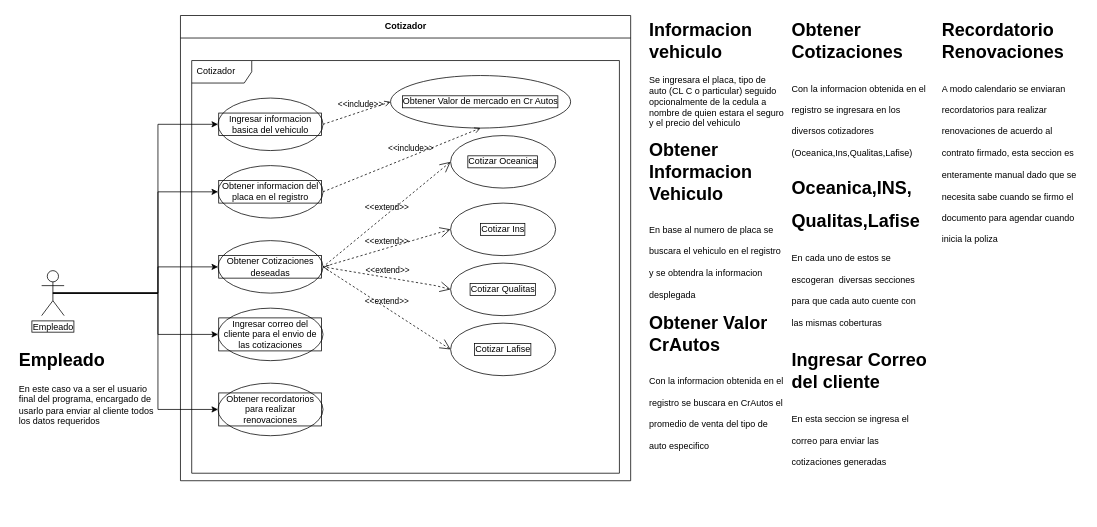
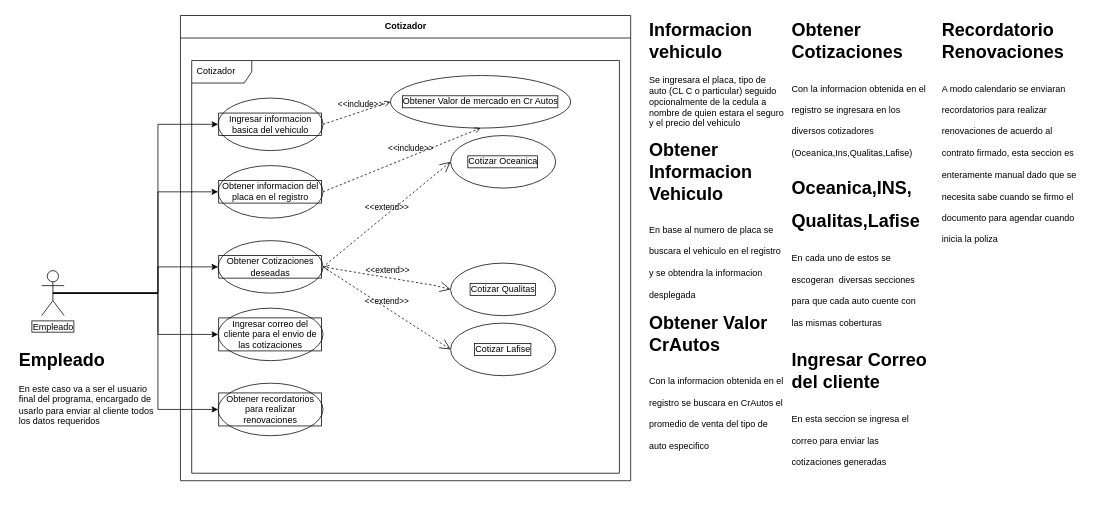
(503, 229) -> none
(388, 247) -> none
